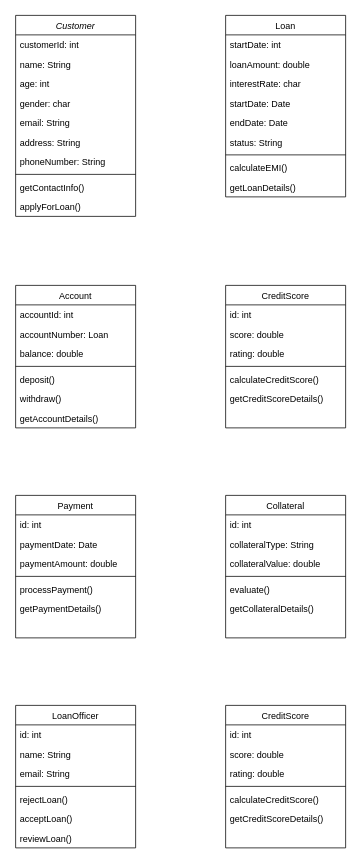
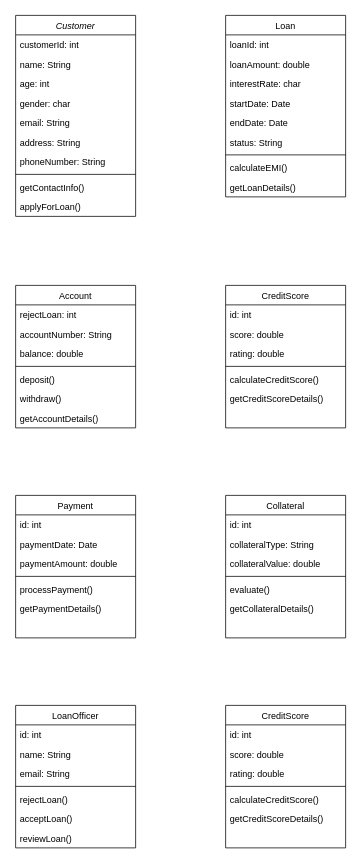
(261, 45) -> (253, 45)
(51, 315) -> (54, 315)
(65, 335) -> (69, 335)
